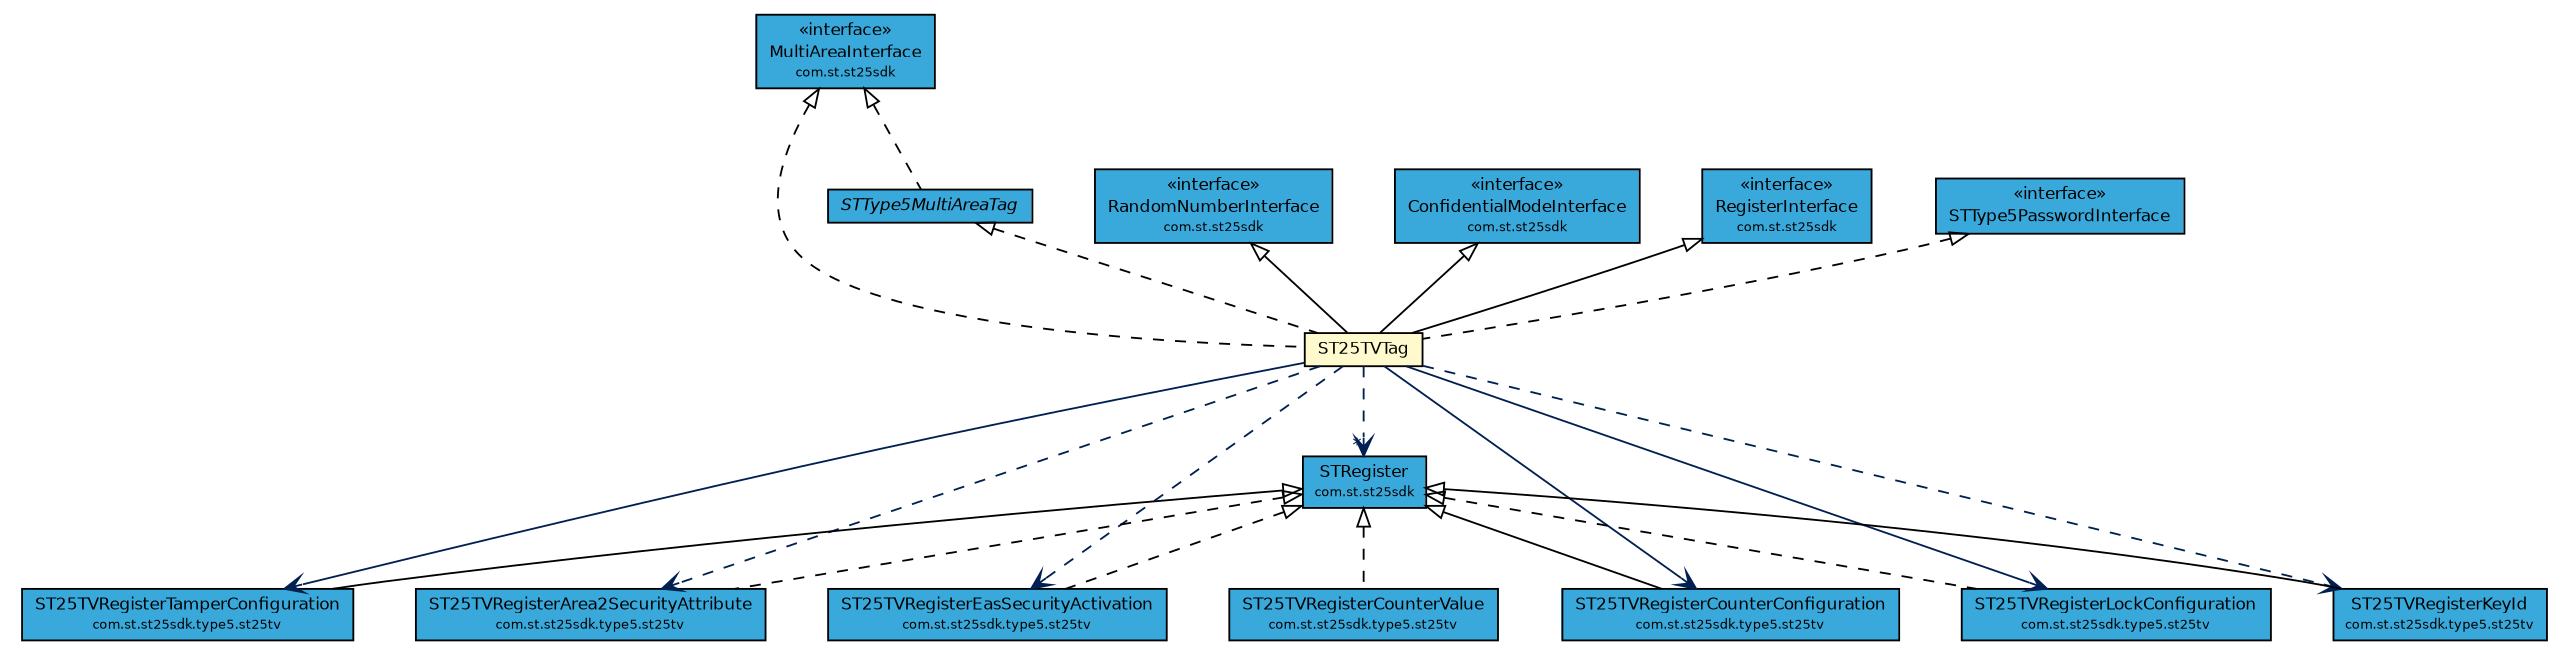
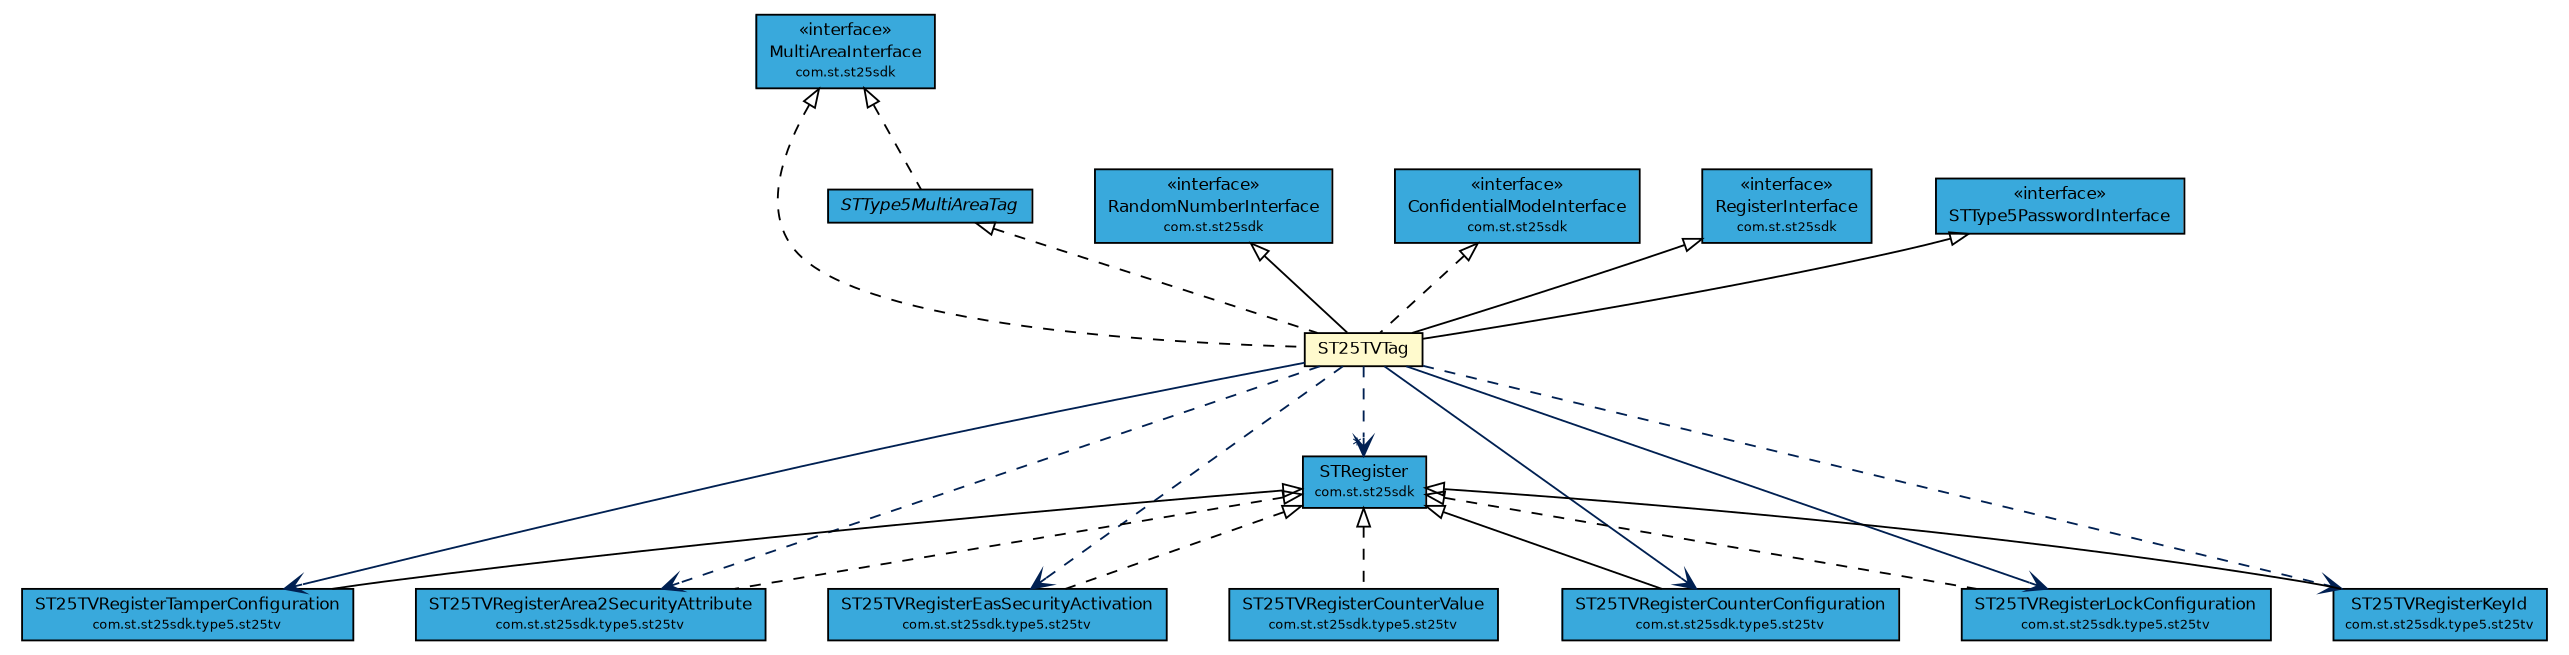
(1422, 294) -> (1422, 294)
(1688, 294) -> (1688, 294)
